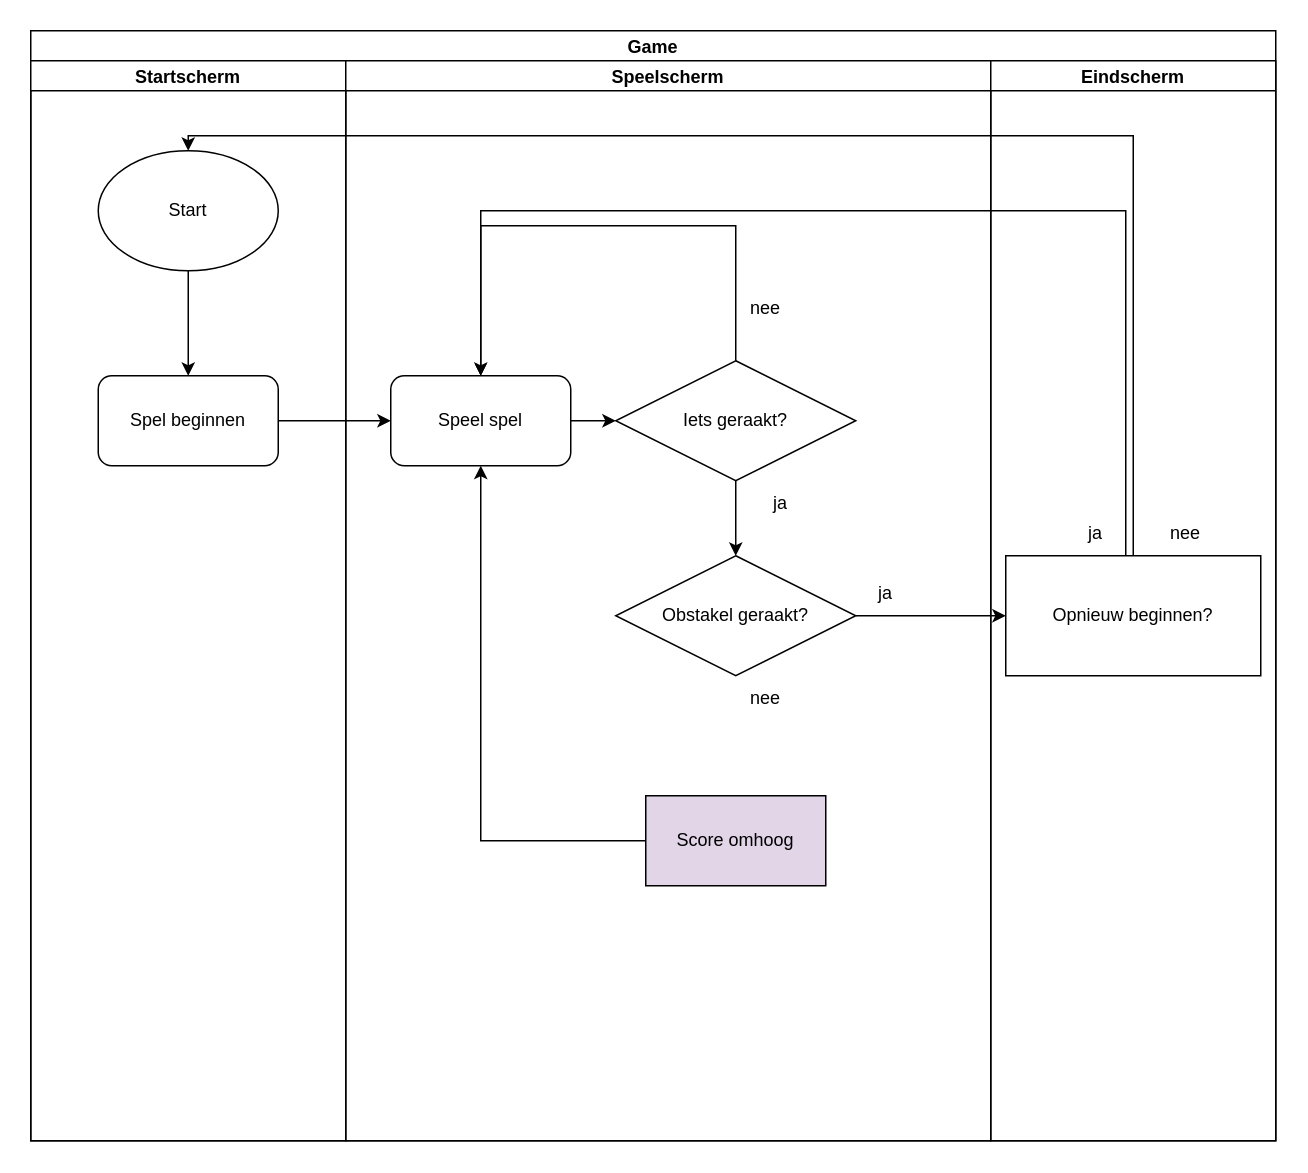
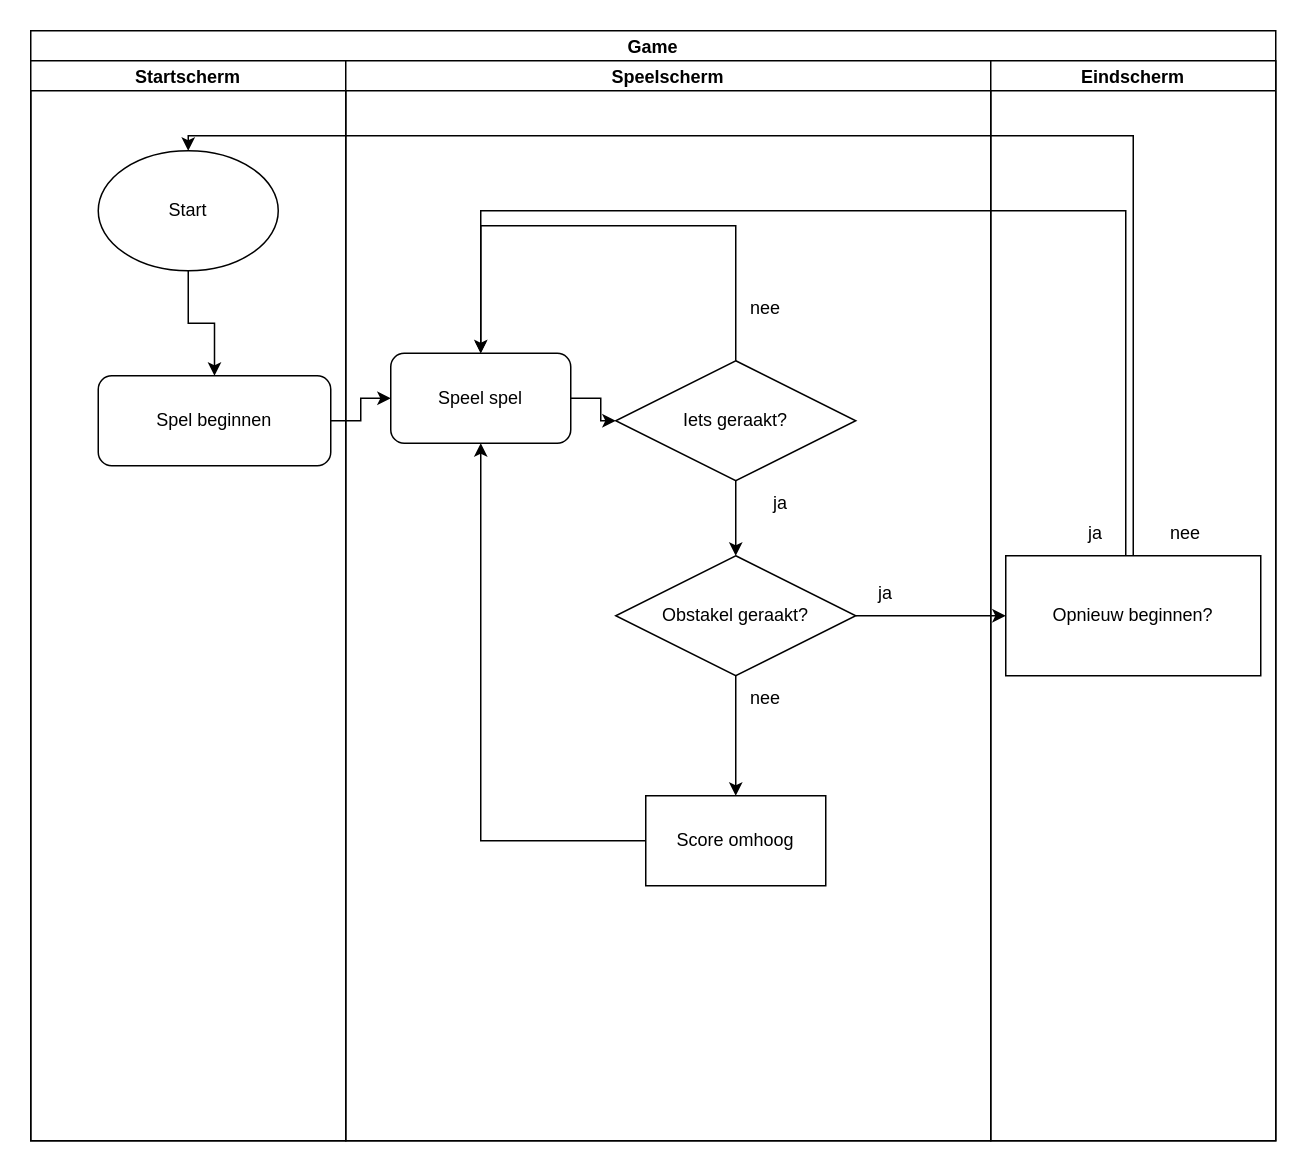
(188, 421) -> (215, 421)
(481, 421) -> (481, 398)
none -> (736, 731)
(736, 841) -> (736, 841)
